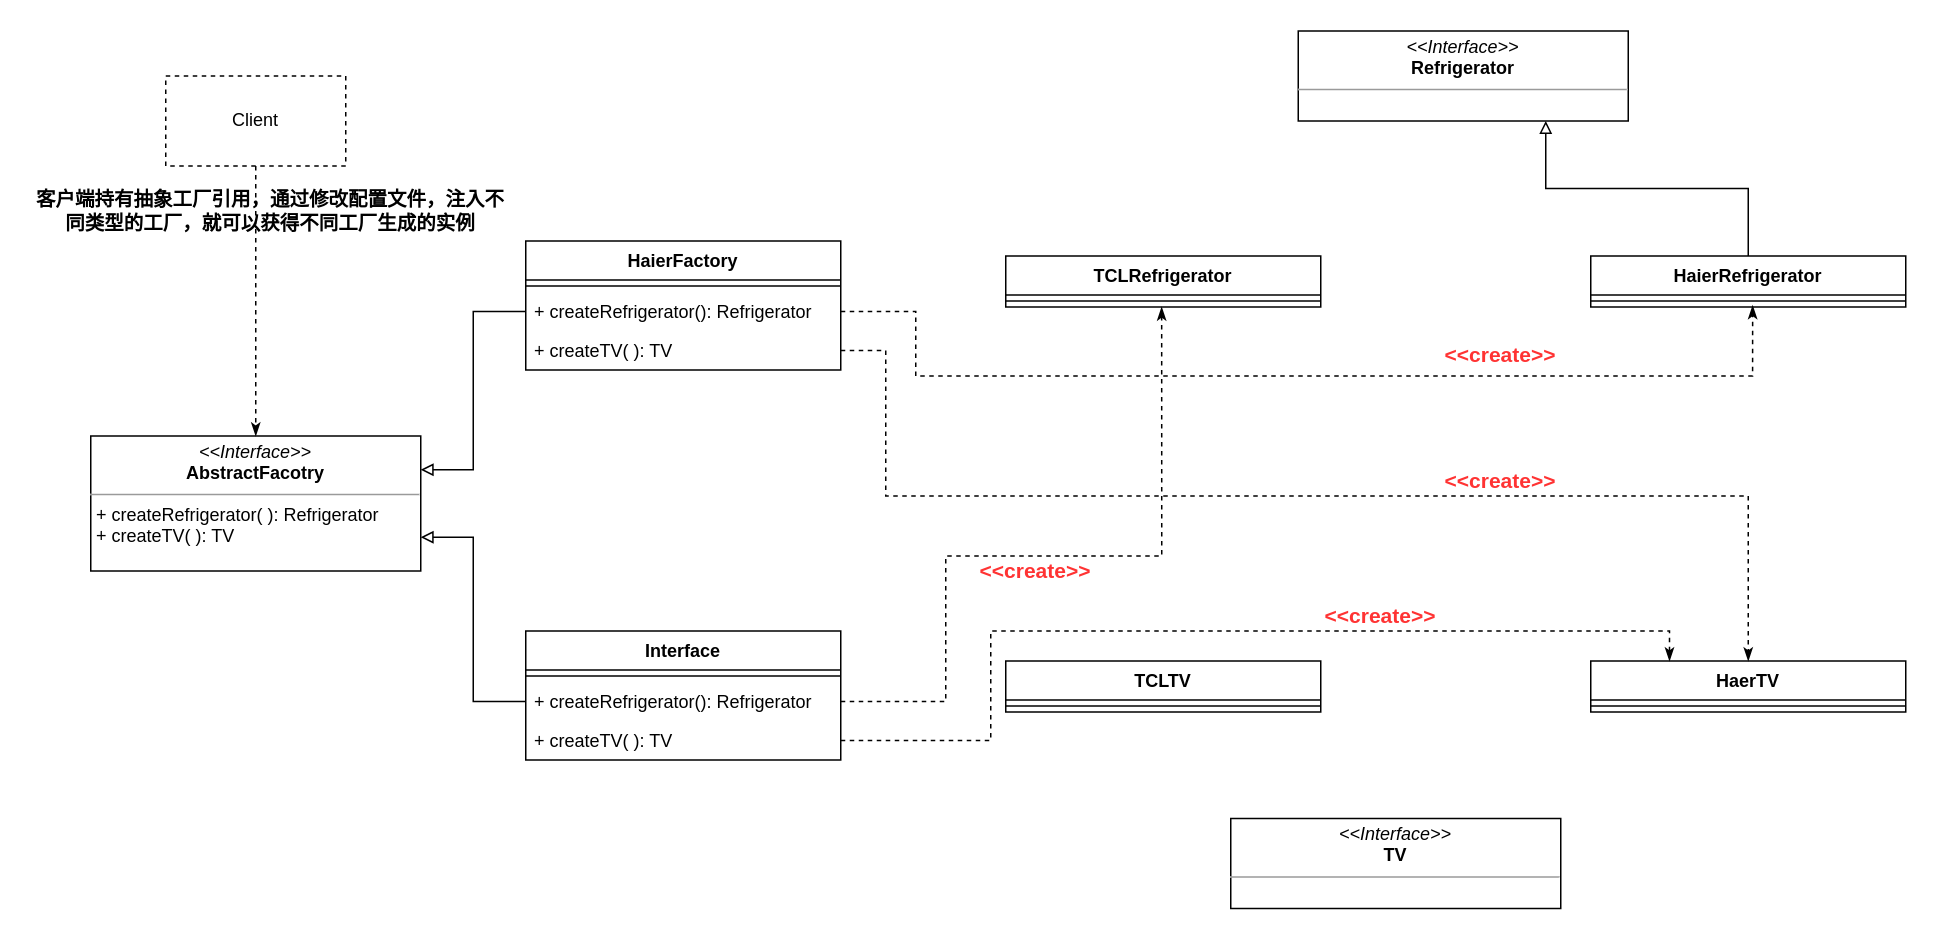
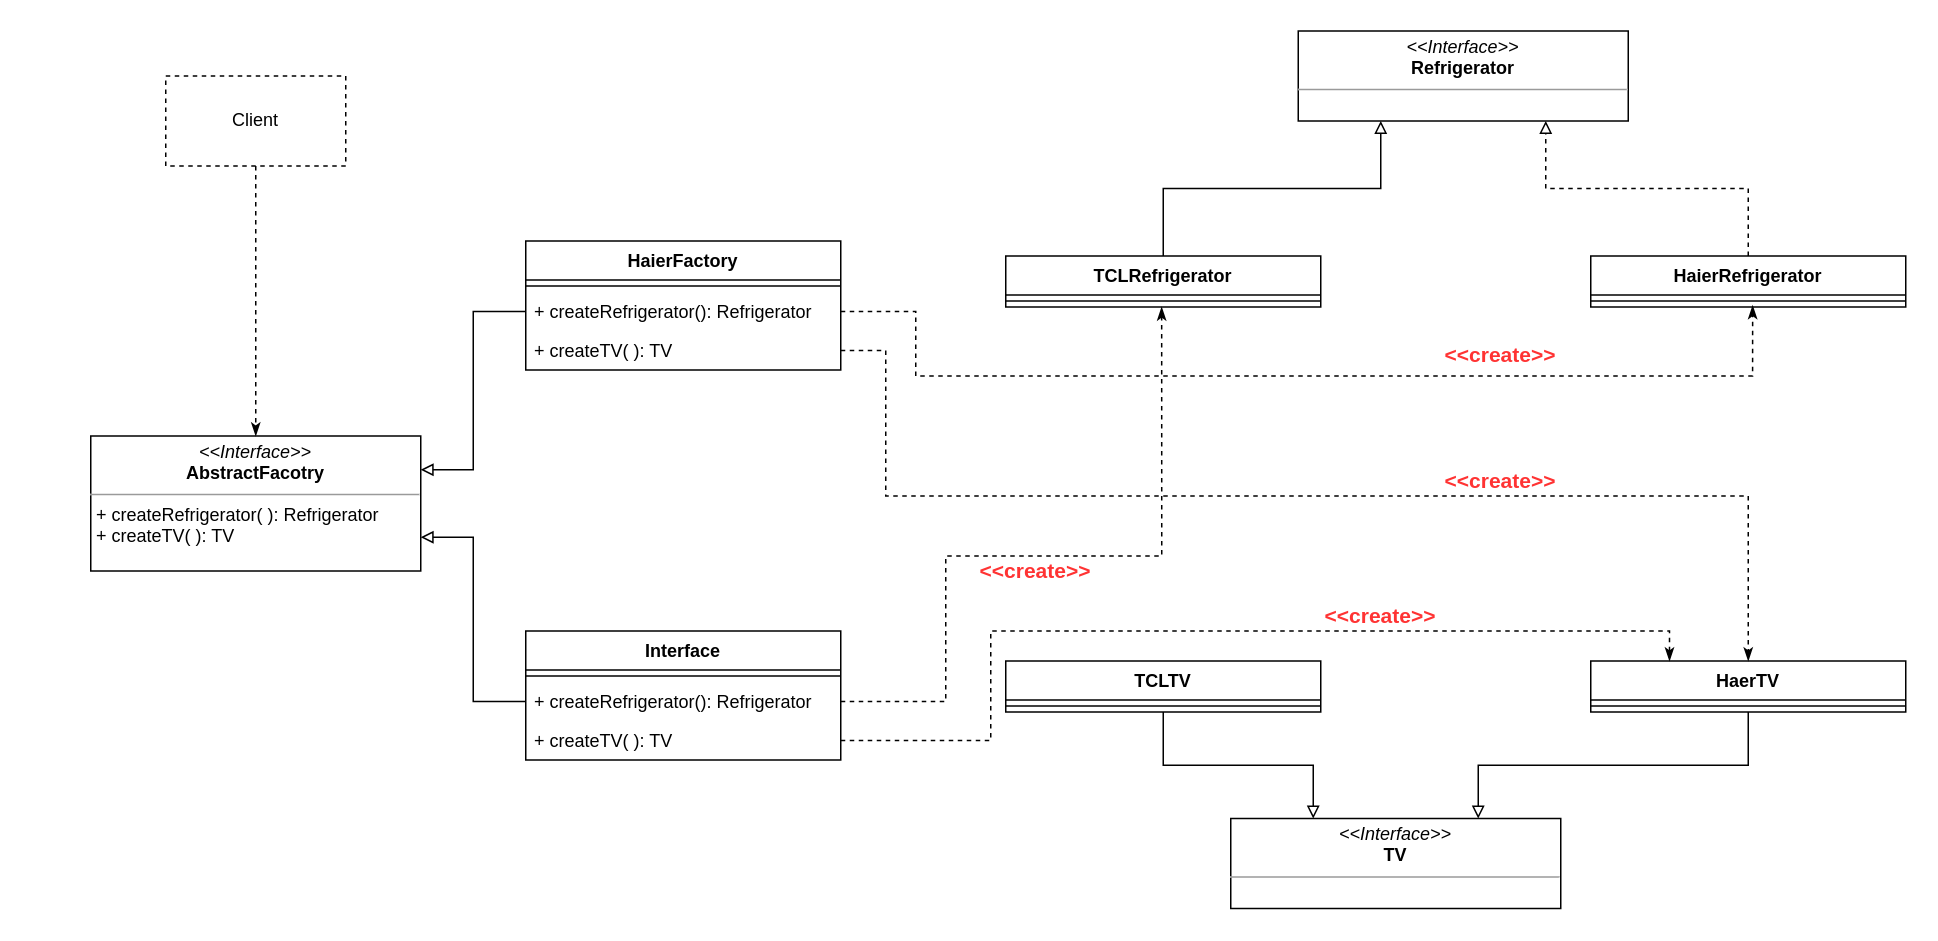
none -> (1265, 188)
(1652, 188) -> (1652, 188)
(271, 211) -> none
none -> (1233, 765)
none -> (1618, 765)
